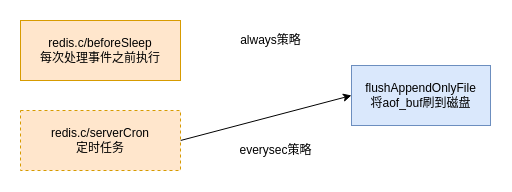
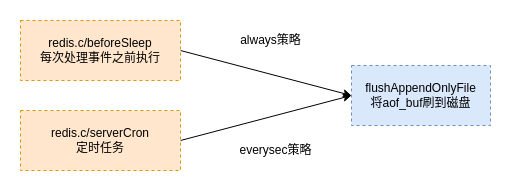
(101, 51) -> (101, 51)
none -> (263, 72)
(421, 96) -> (421, 96)
